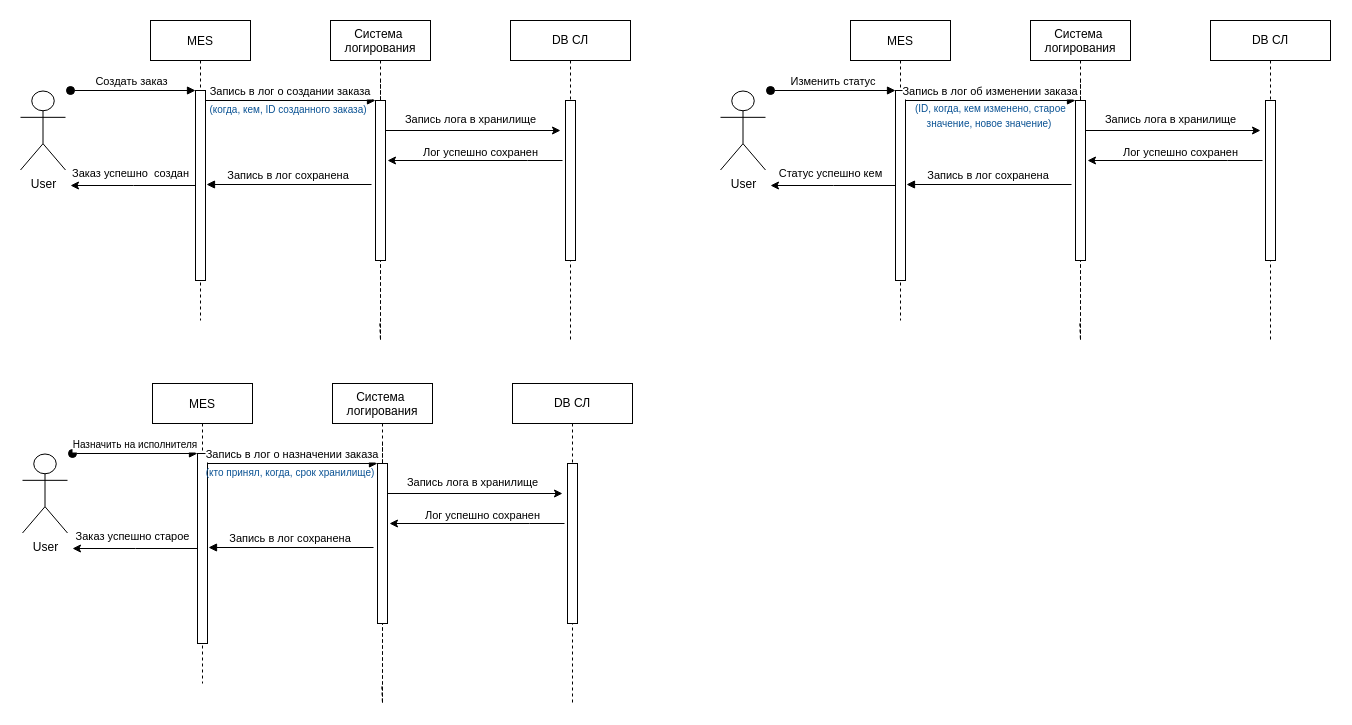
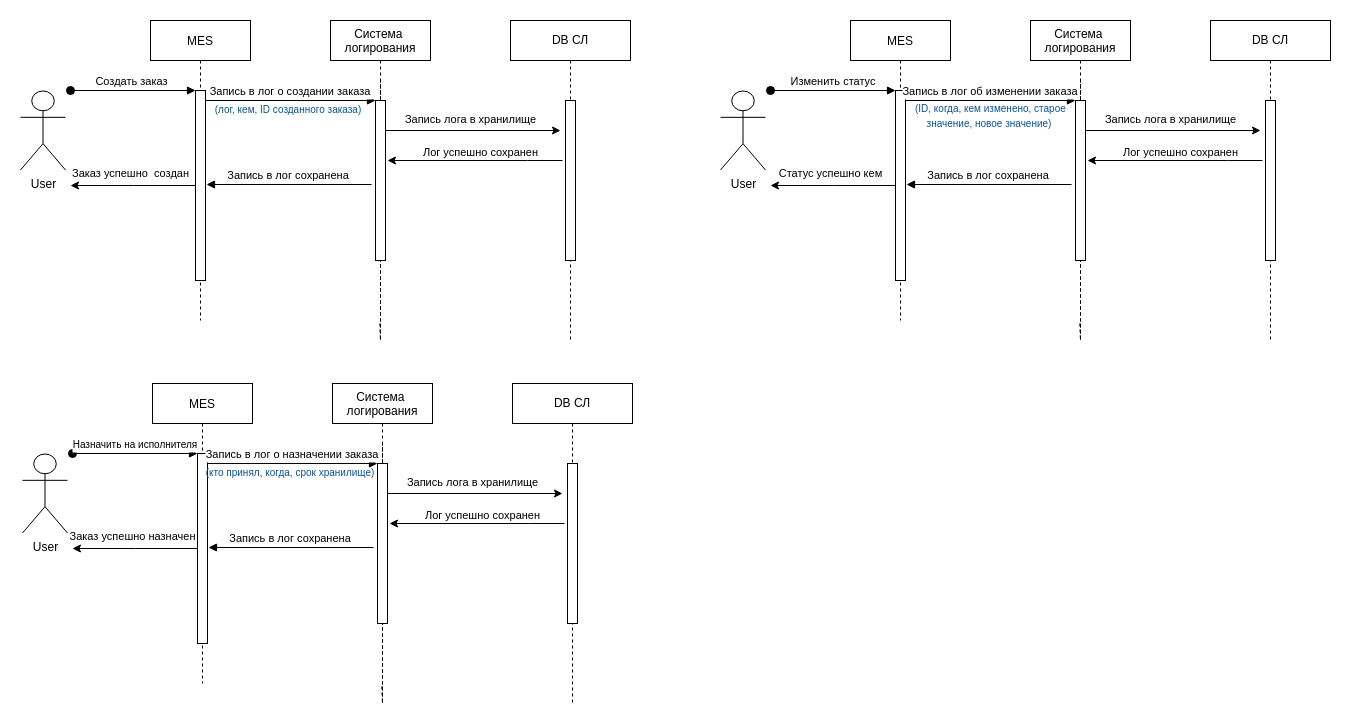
(289, 110) -> (289, 110)
(133, 537) -> (133, 537)
